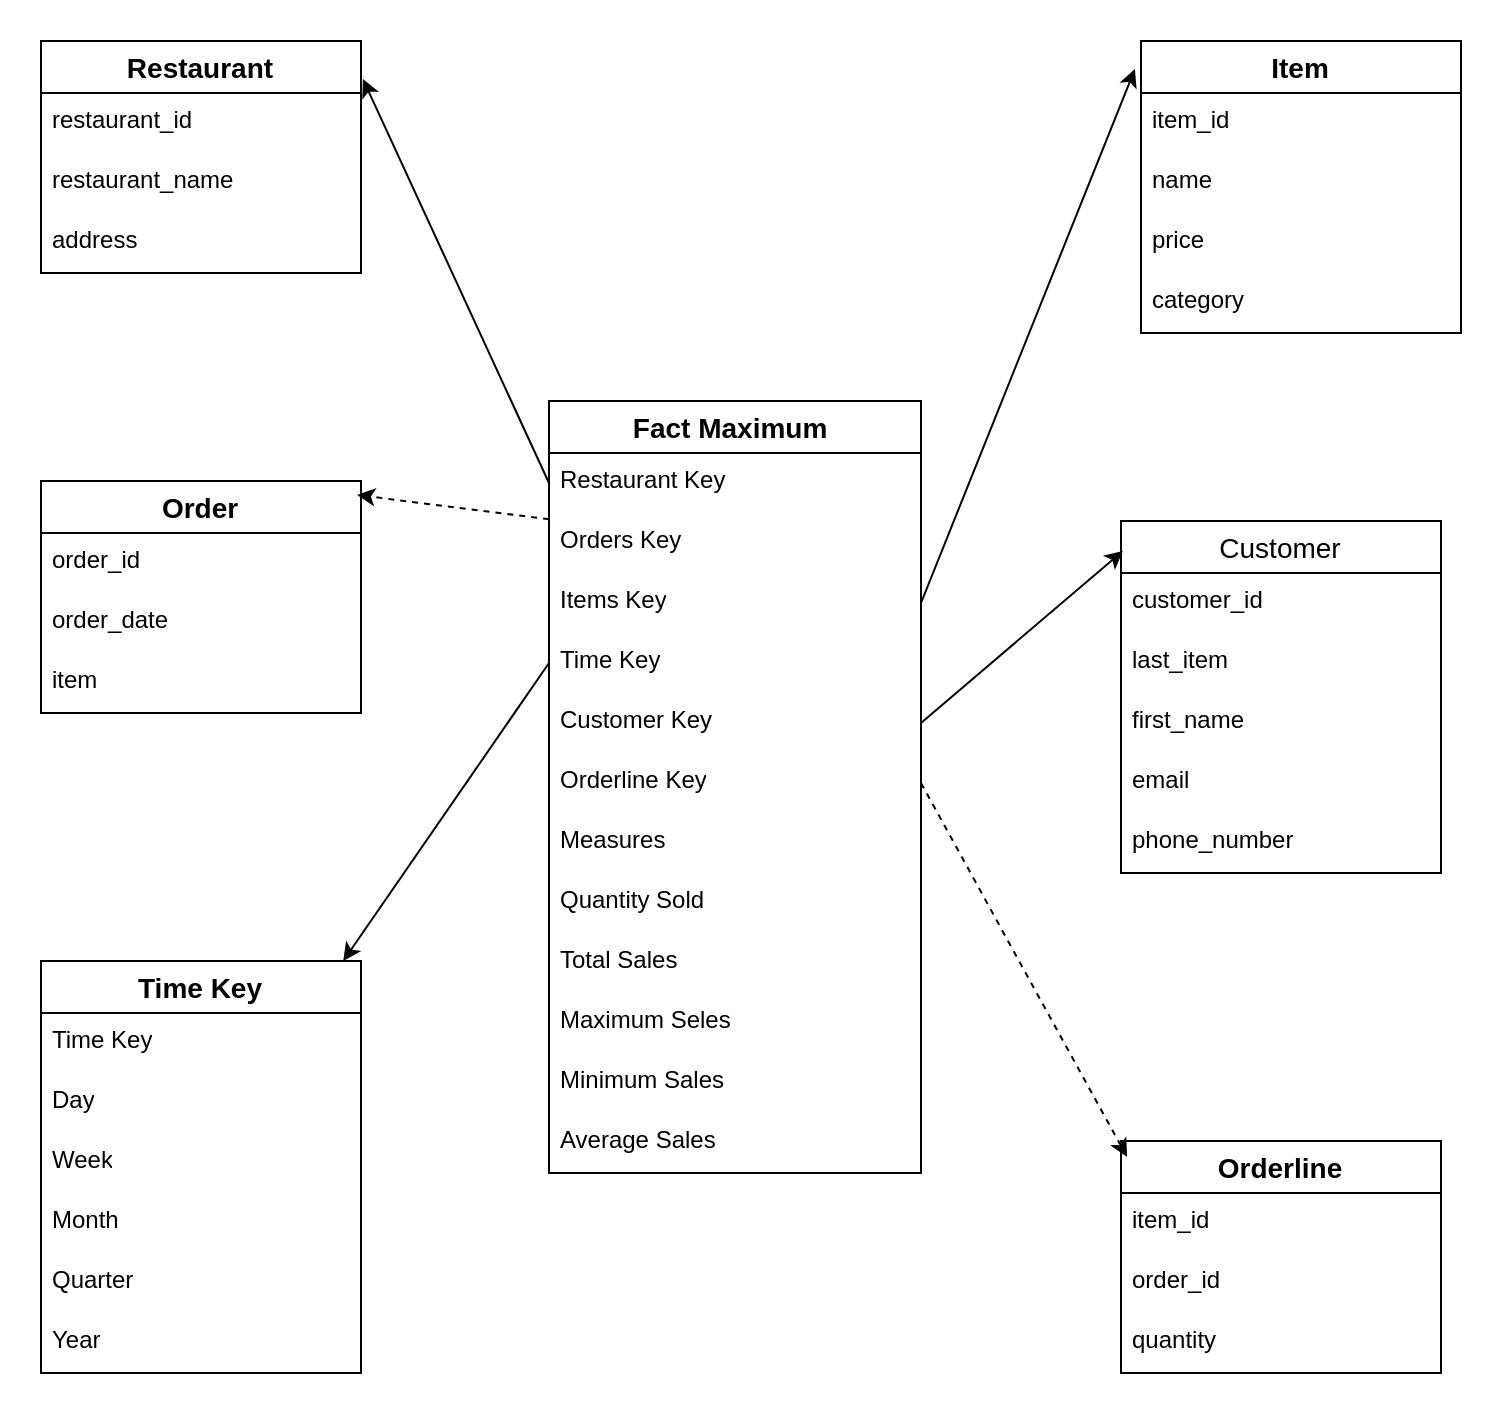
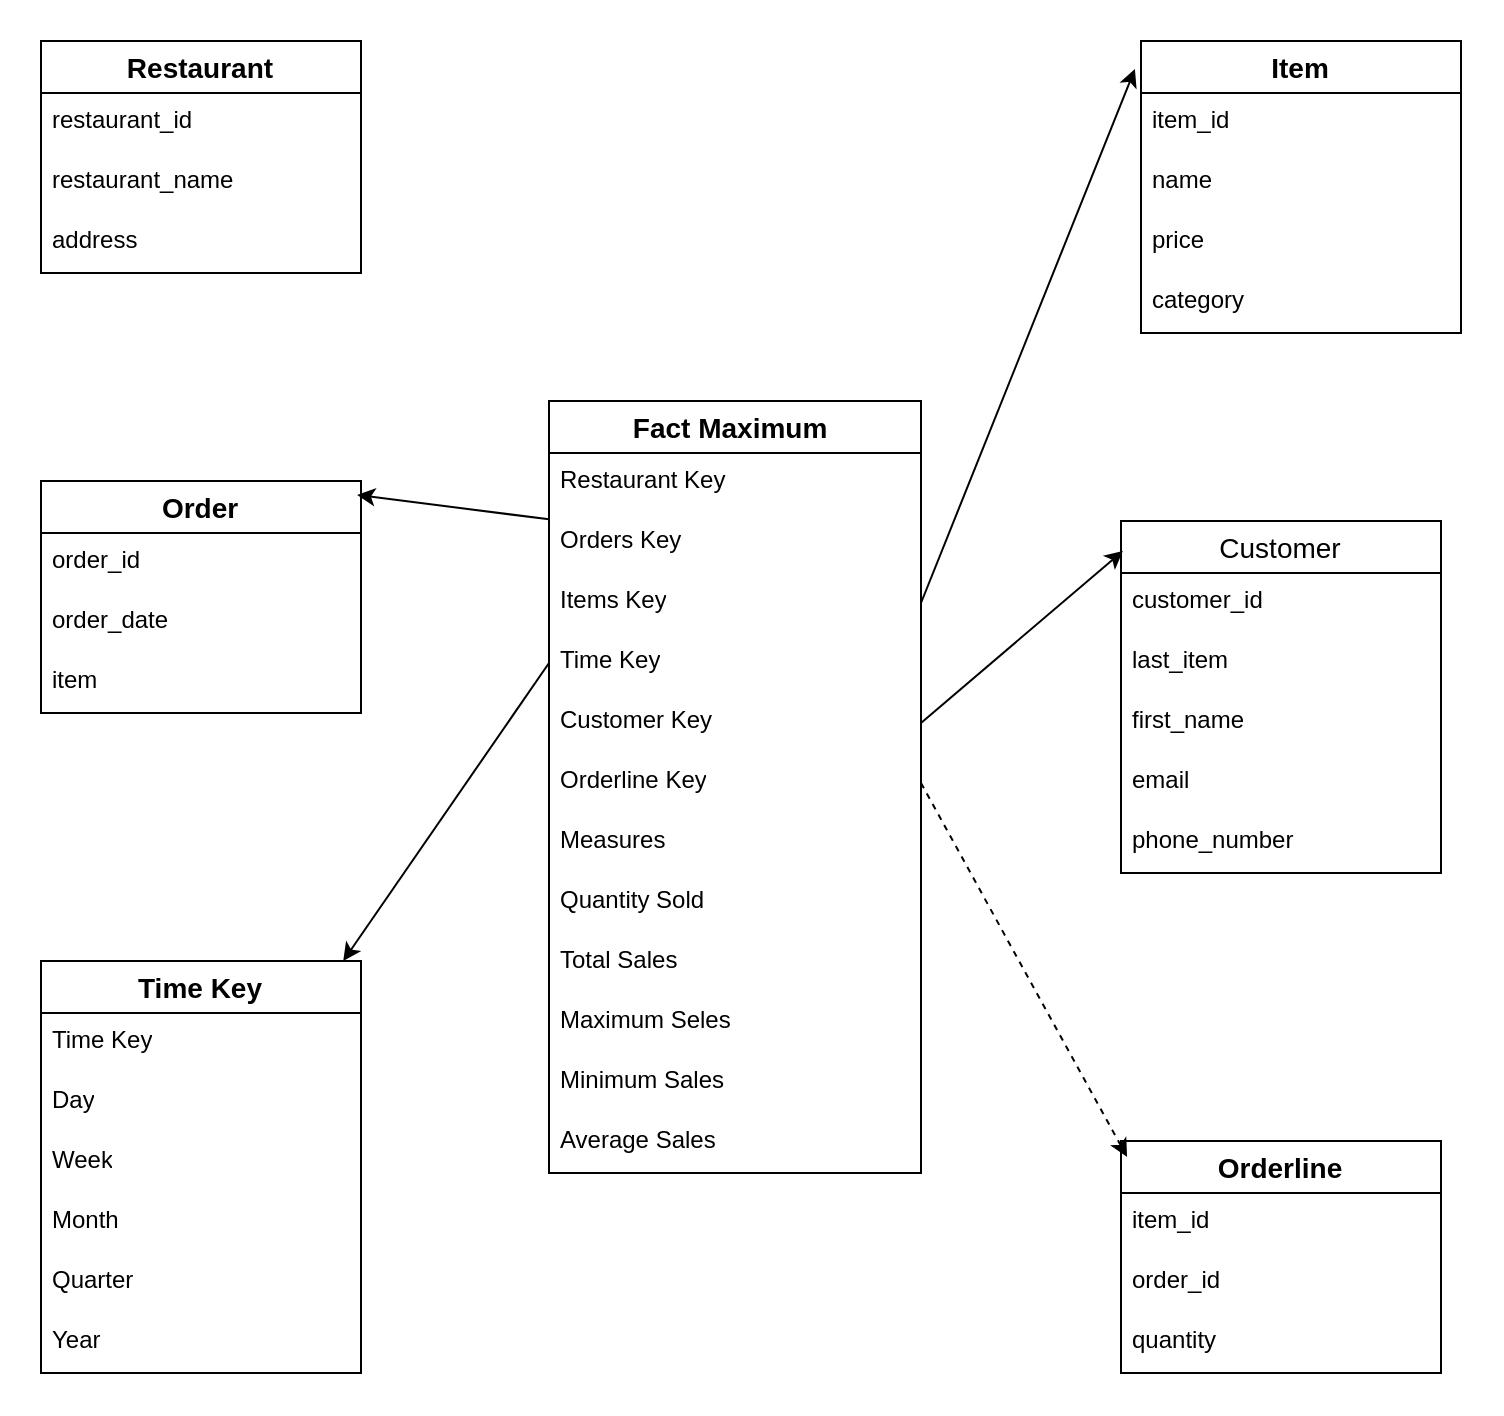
(457, 284) -> none
(457, 508) -> (457, 508)
